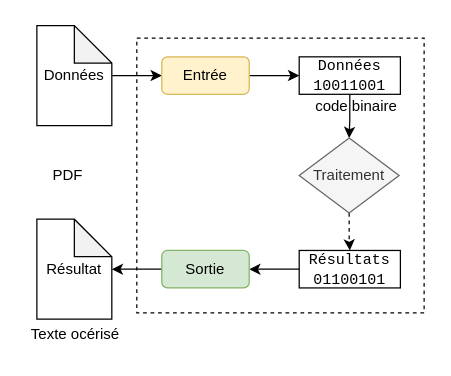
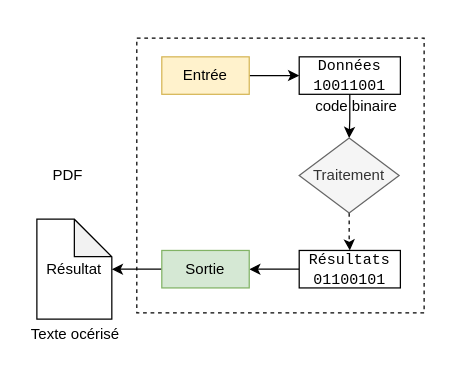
(74, 76) -> none
(133, 76) -> none
(206, 76) -> (206, 76)
(206, 269) -> (206, 269)
